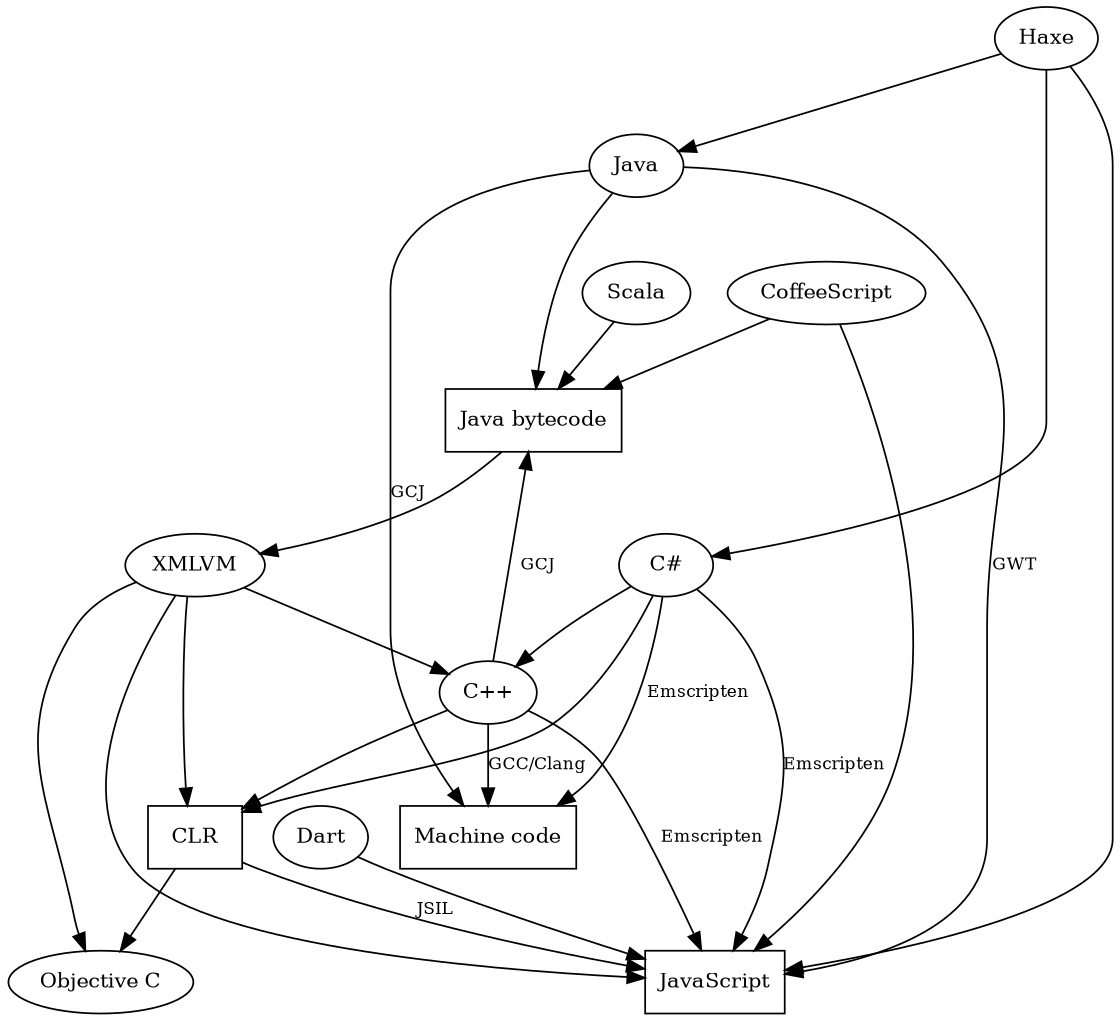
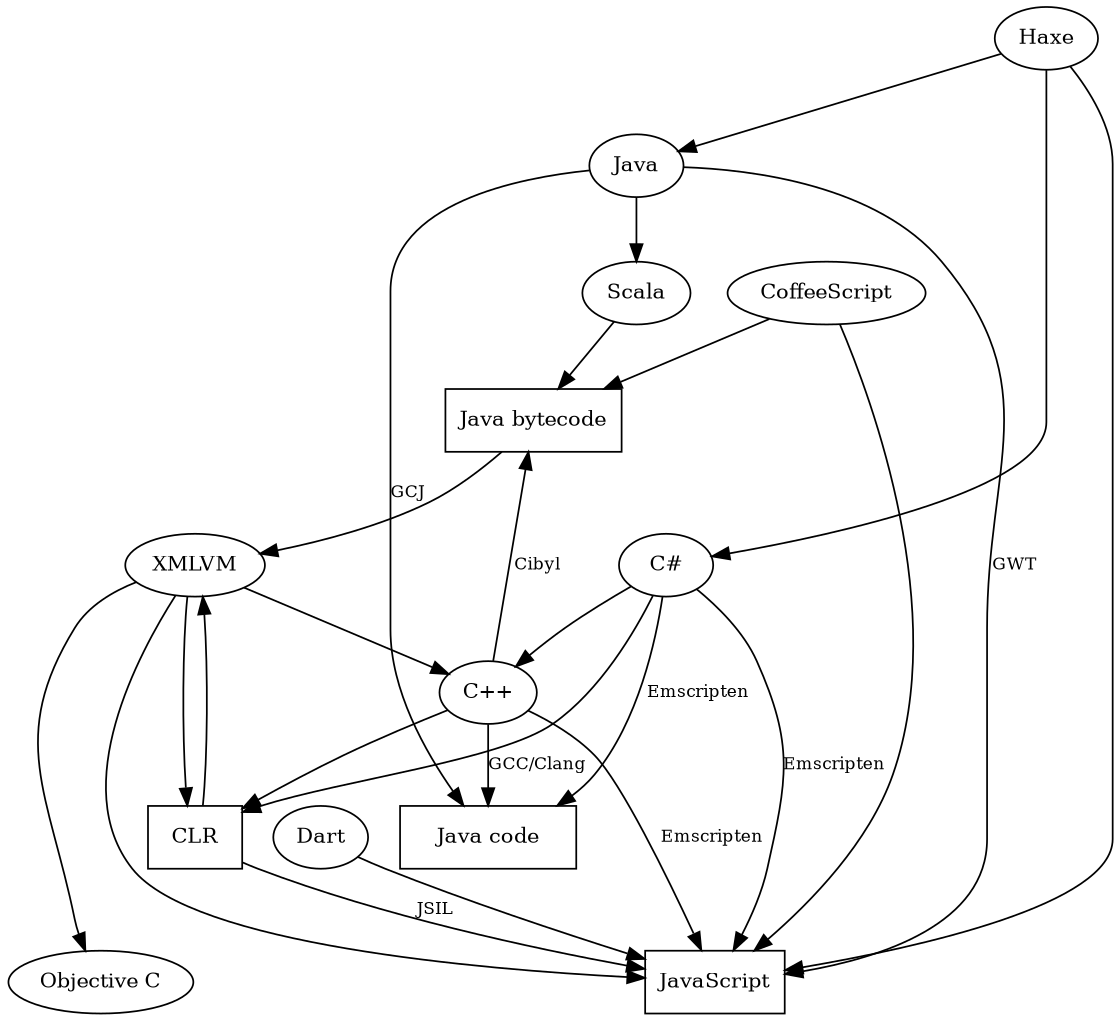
(561, 276) -> (636, 221)
(538, 565) -> (538, 565)
(488, 837) -> (488, 837)
(153, 902) -> (207, 710)
